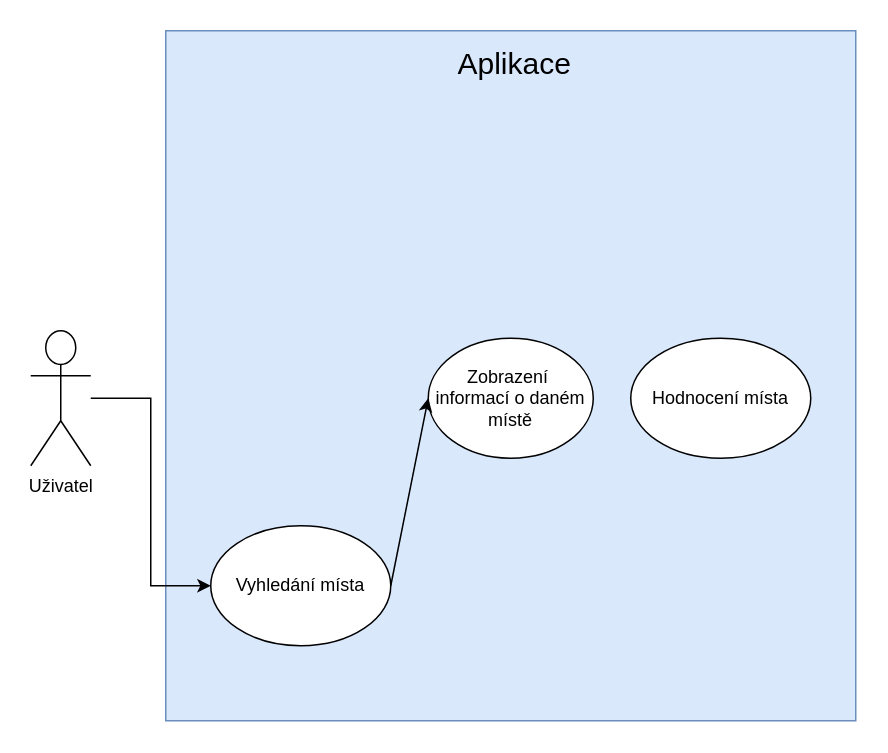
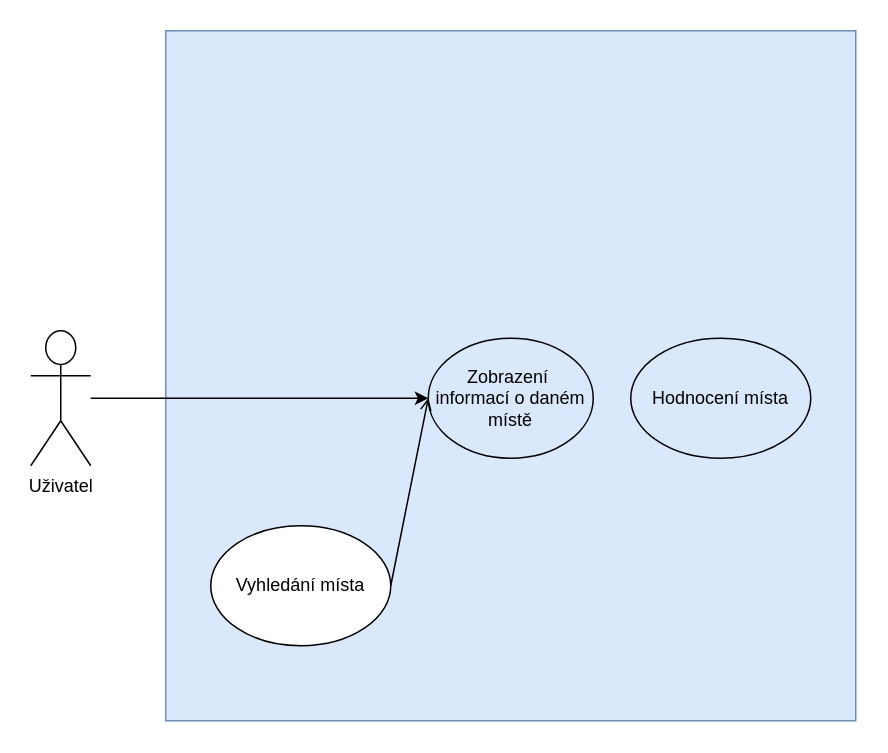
(526, 76) -> none
(511, 398) -> (511, 398)
(721, 398) -> (721, 398)
(426, 410) -> (426, 407)
(151, 516) -> (283, 398)
